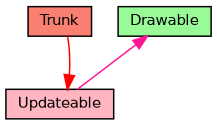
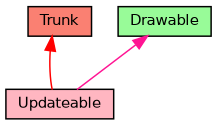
(70, 55) -> (50, 70)
